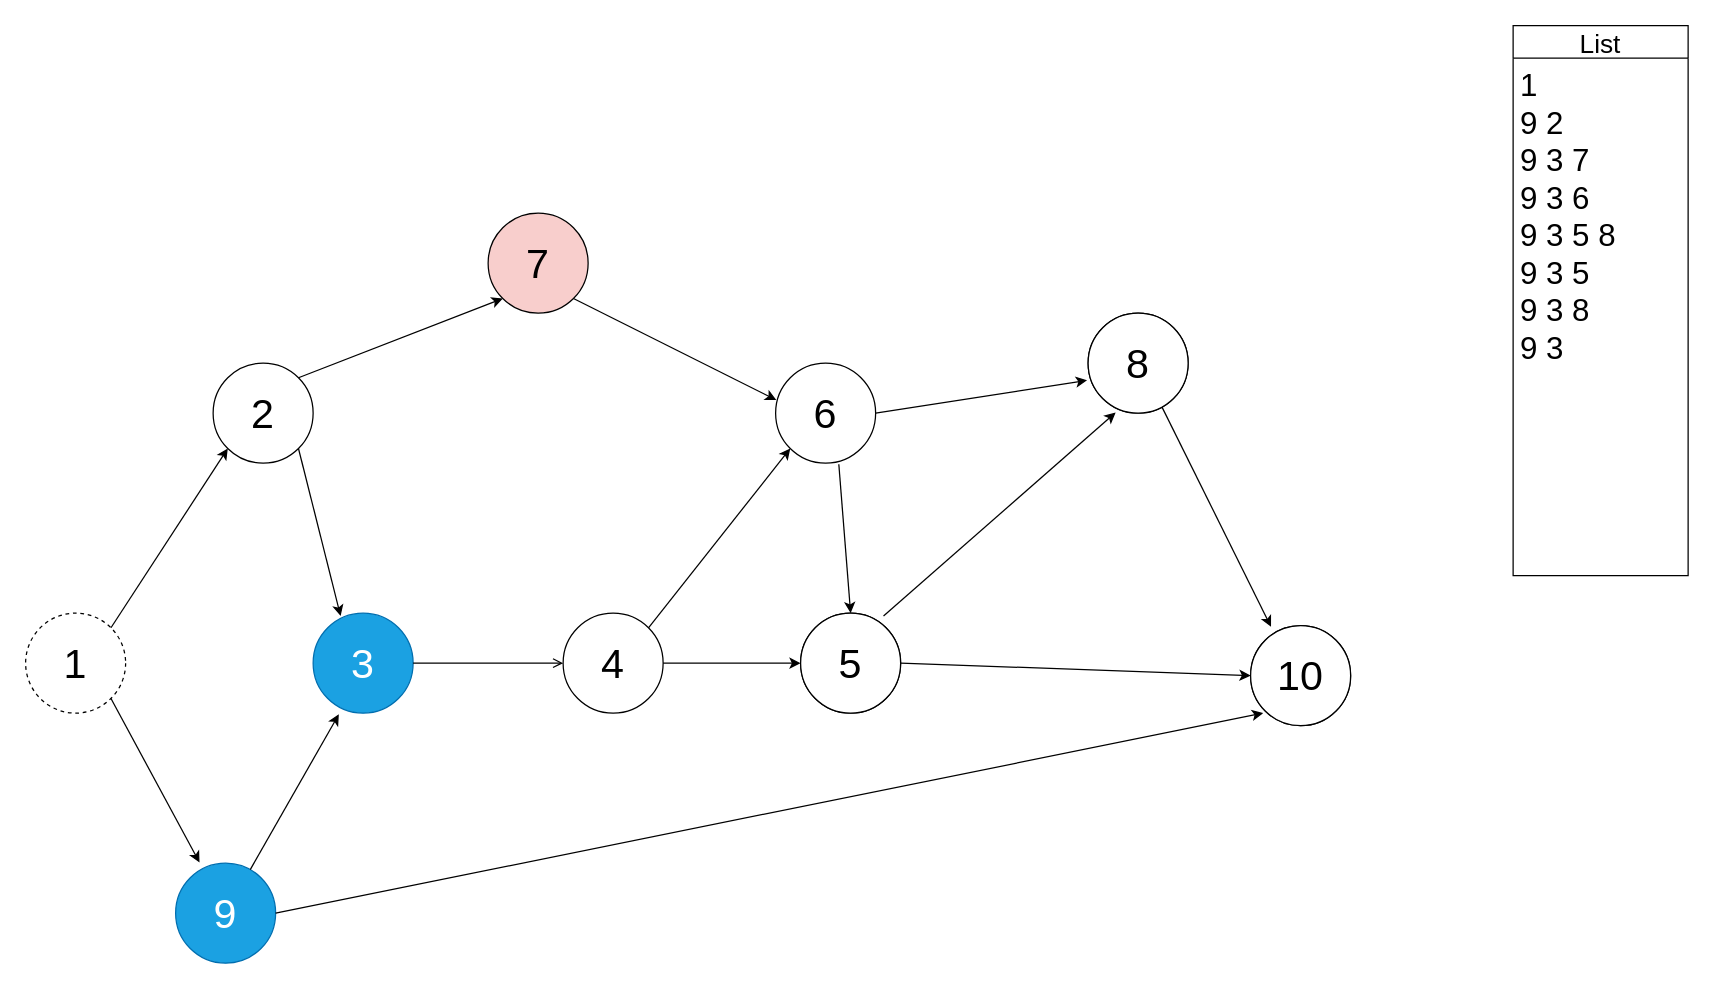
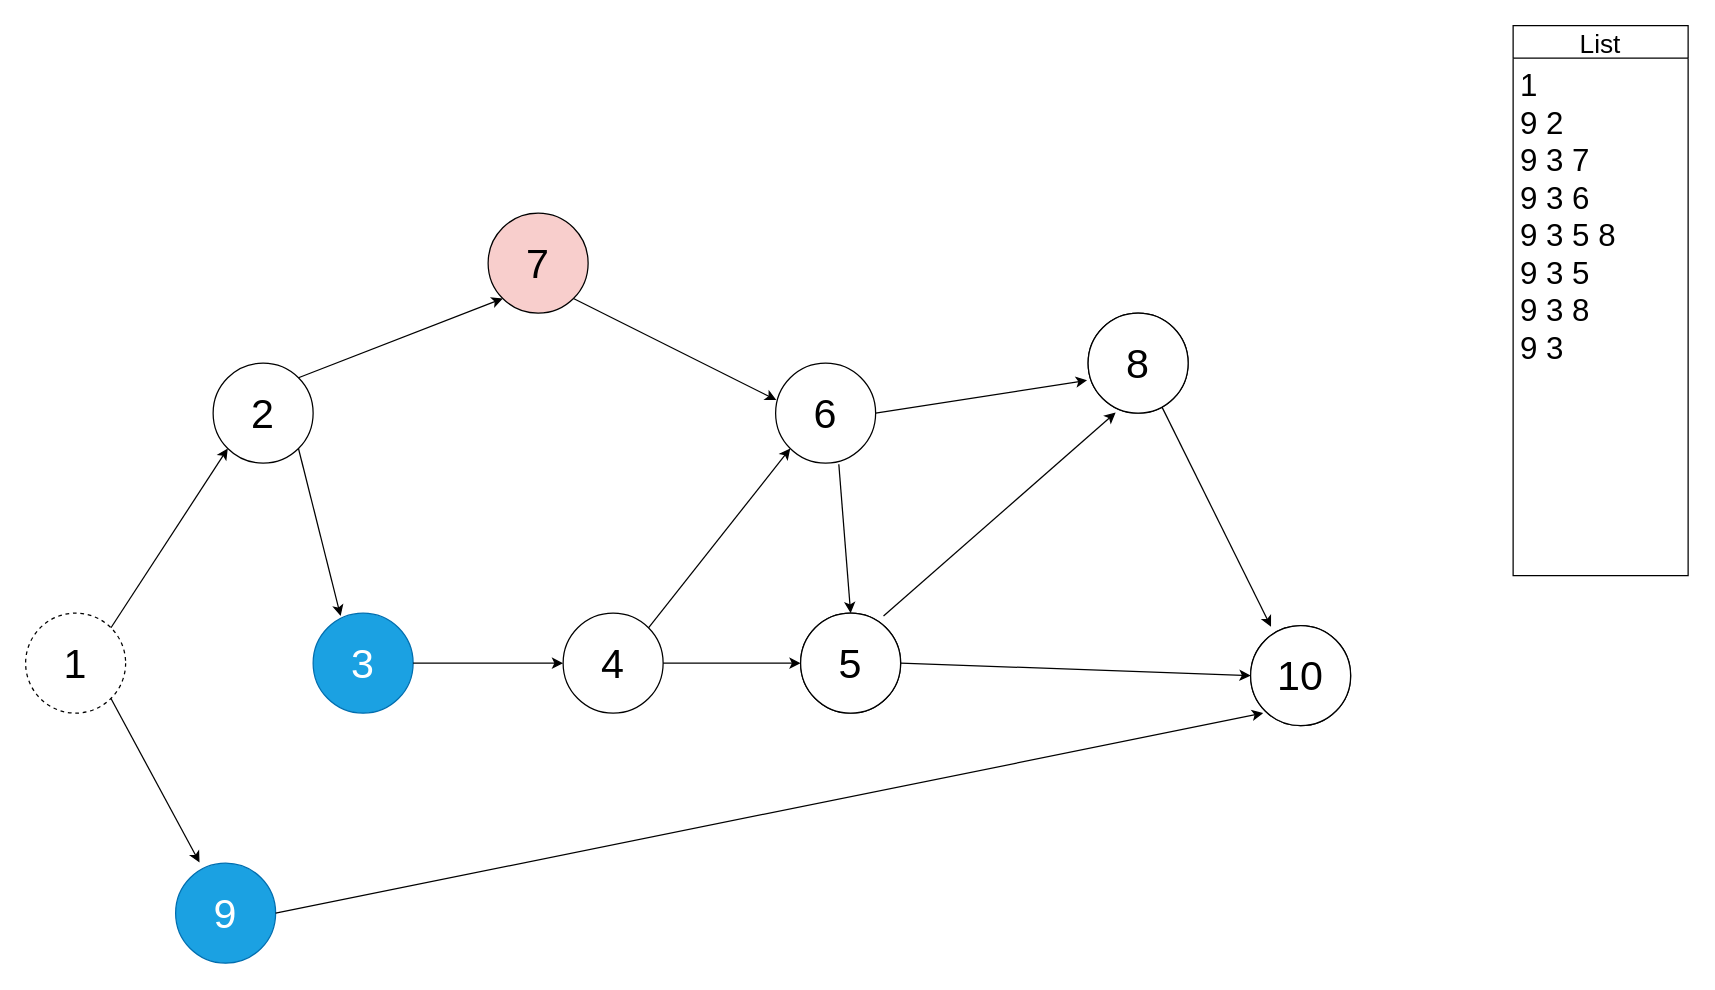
(555, 663) -> (553, 663)
(293, 795) -> none
